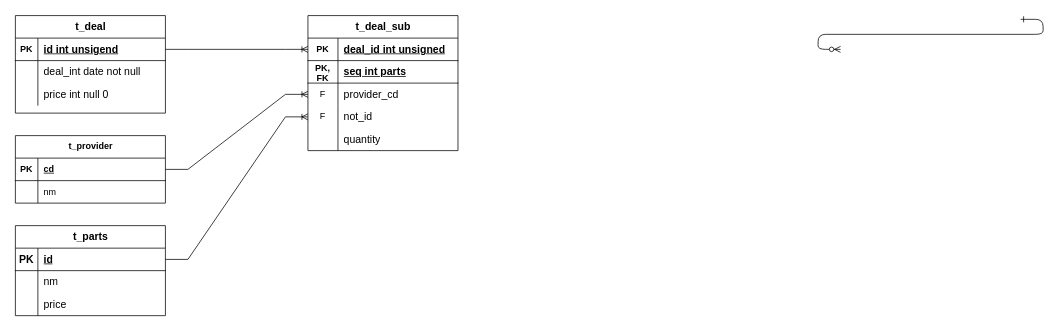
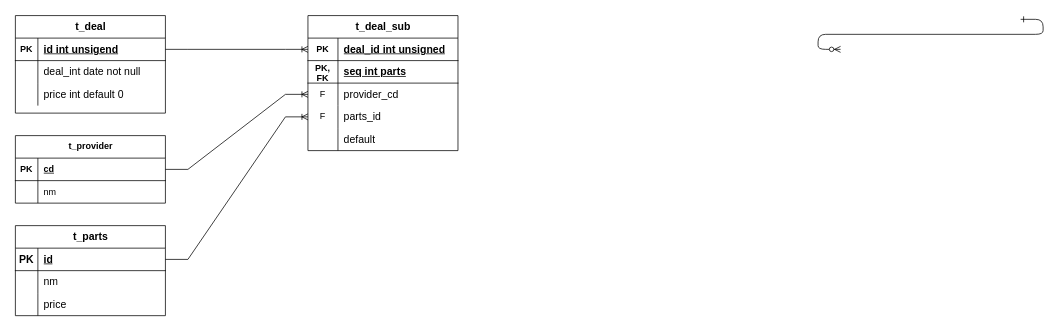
(76, 94) -> (85, 94)
(358, 117) -> (363, 117)
(363, 139) -> (360, 139)
